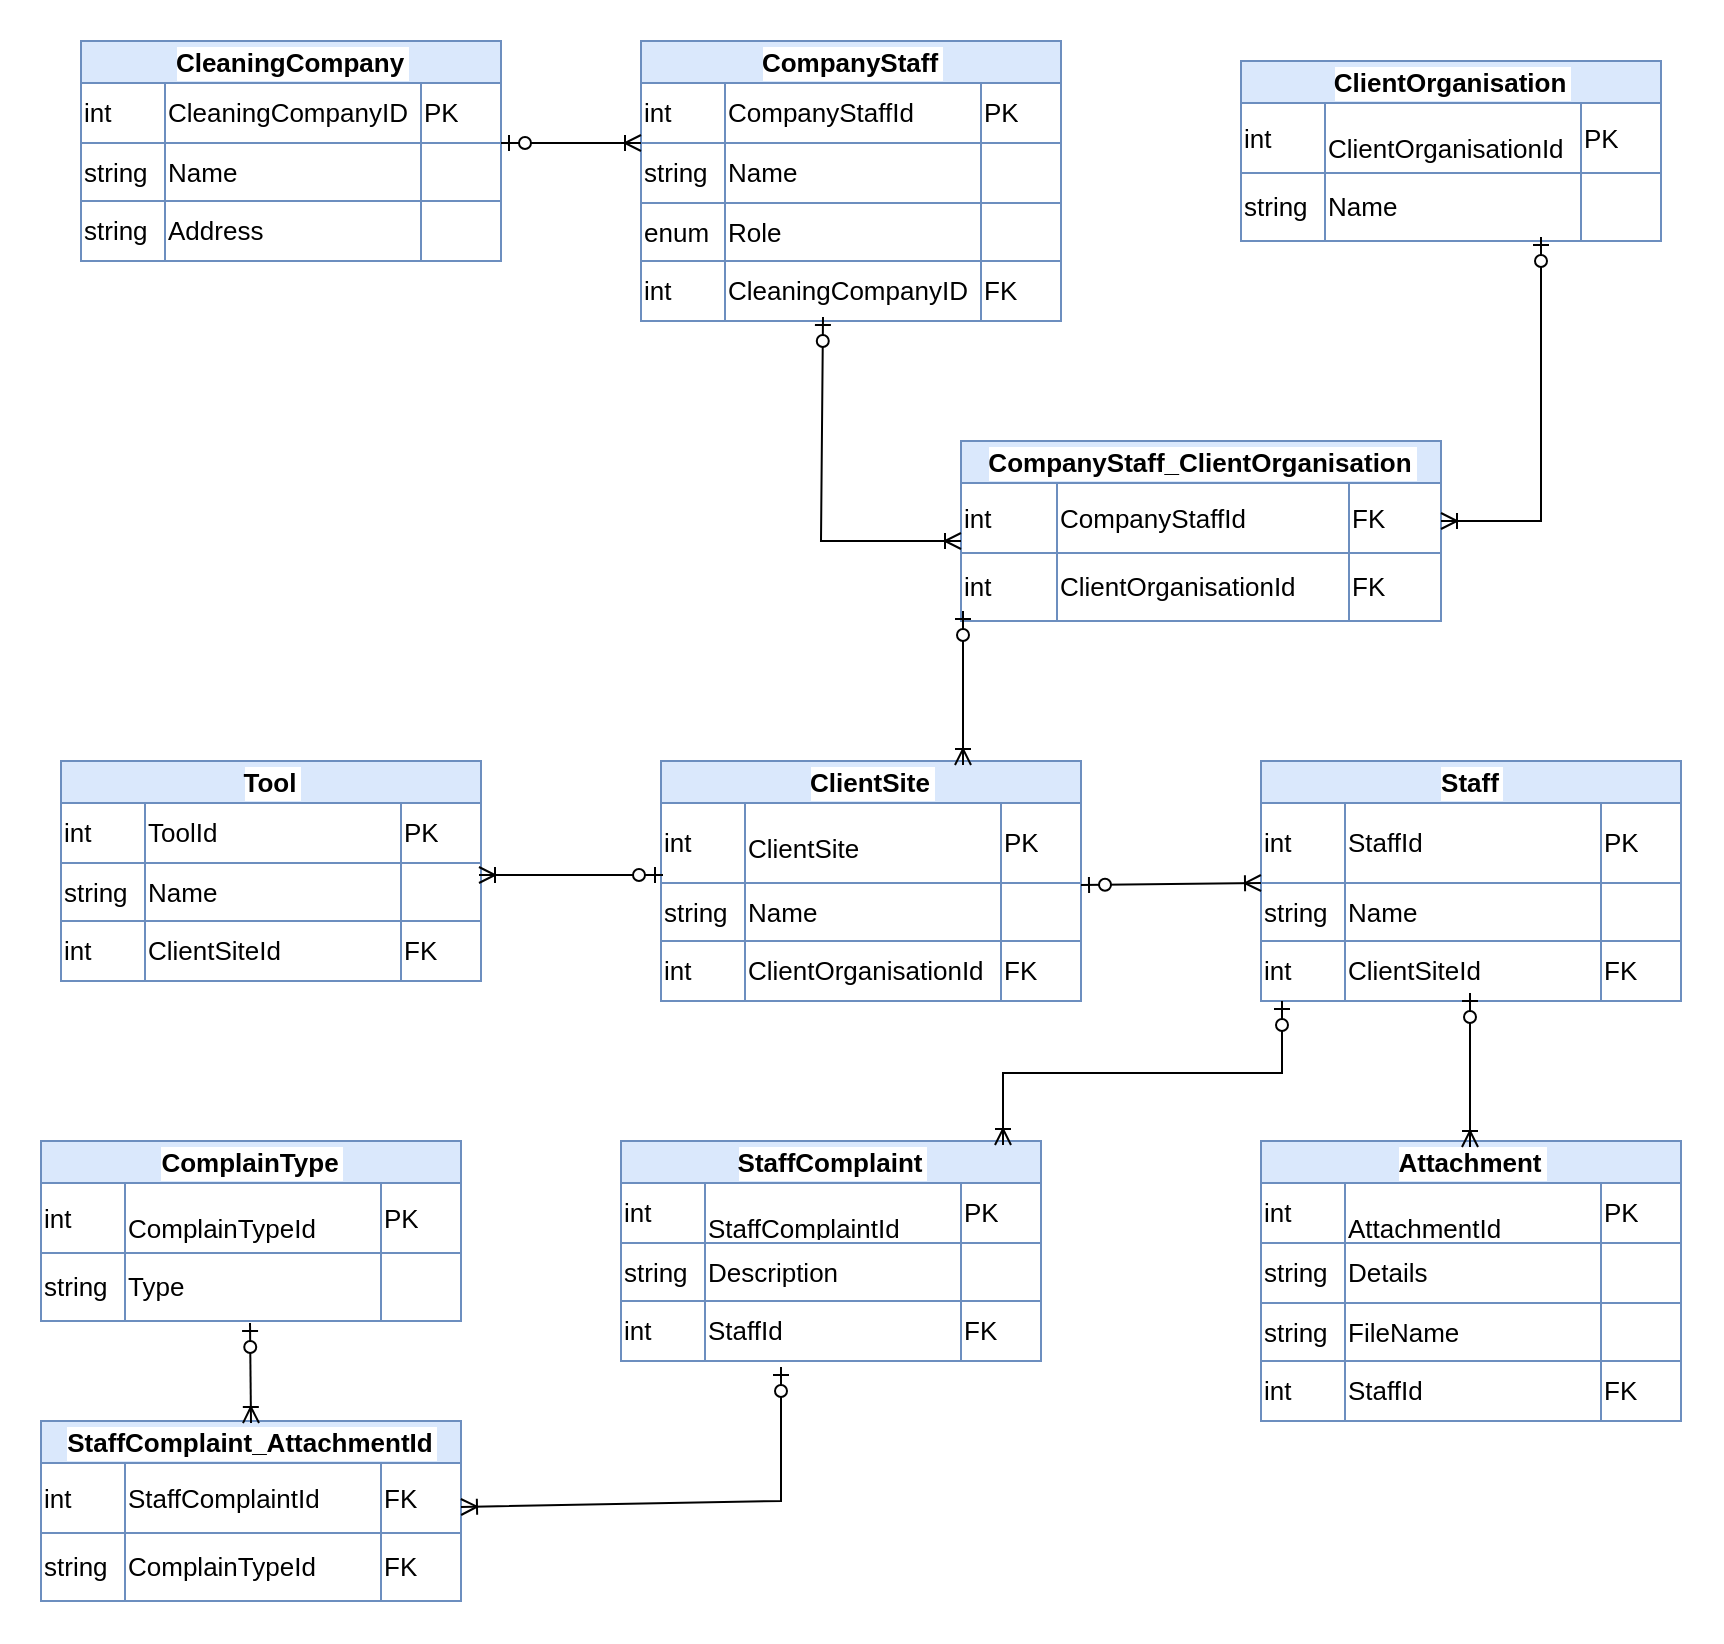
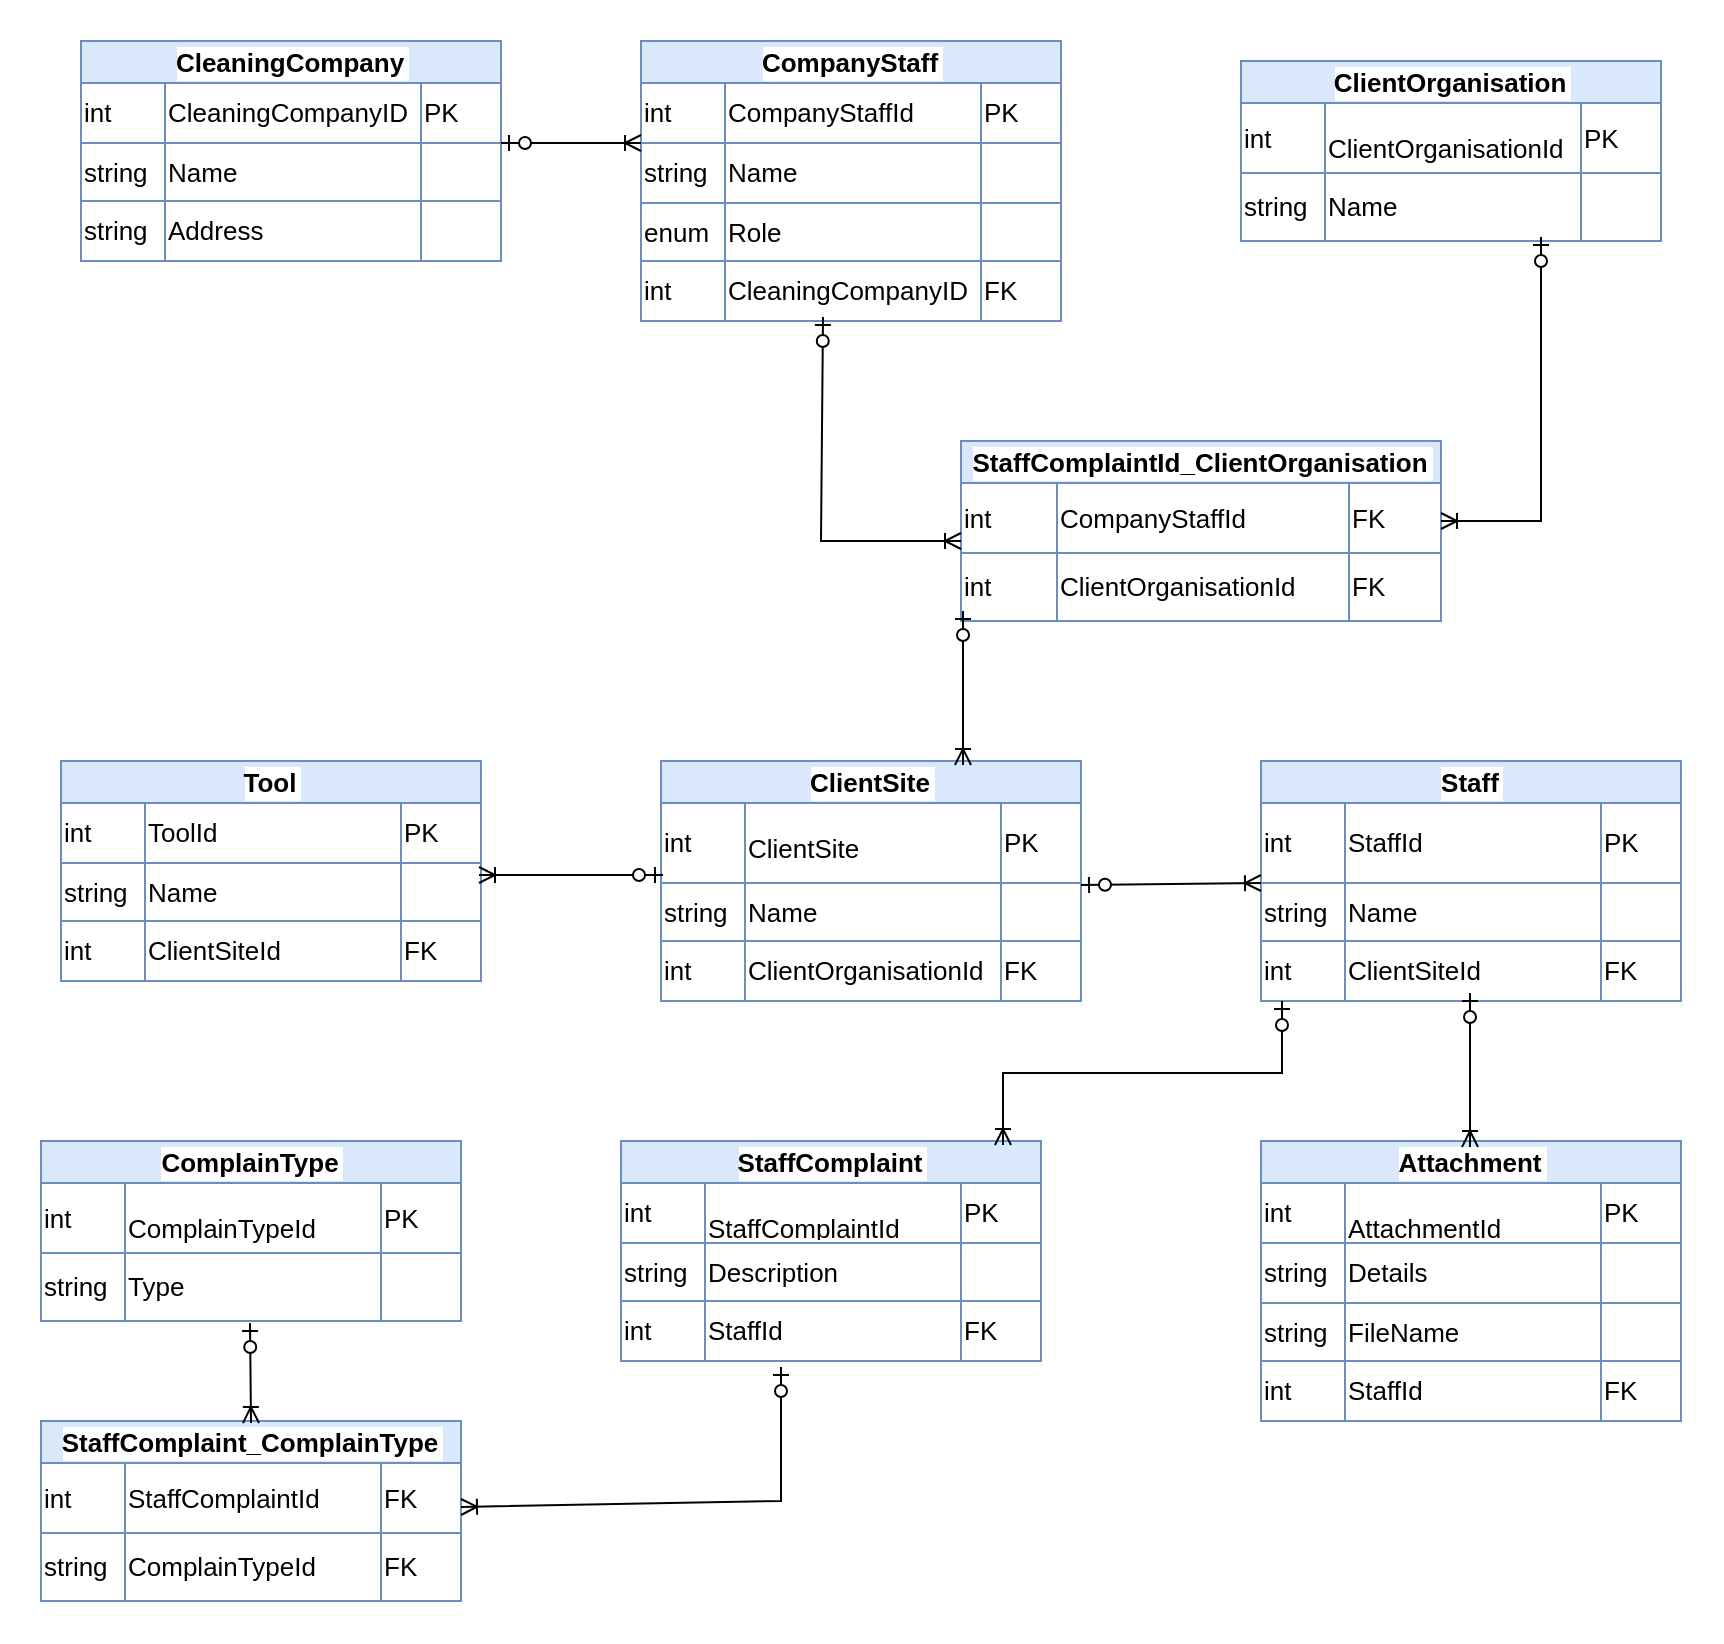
(1200, 463) -> (1200, 463)
(250, 1443) -> (250, 1443)
